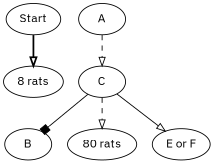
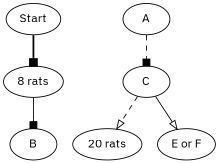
(33, 46) -> (33, 46)
(102, 46) -> (146, 46)
(69, 110) -> (33, 109)
(102, 144) -> (107, 144)
